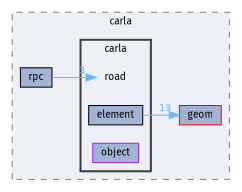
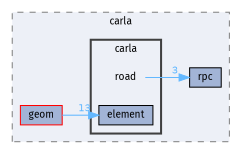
(69, 77) -> (168, 77)
(157, 115) -> (75, 115)
(116, 153) -> none
